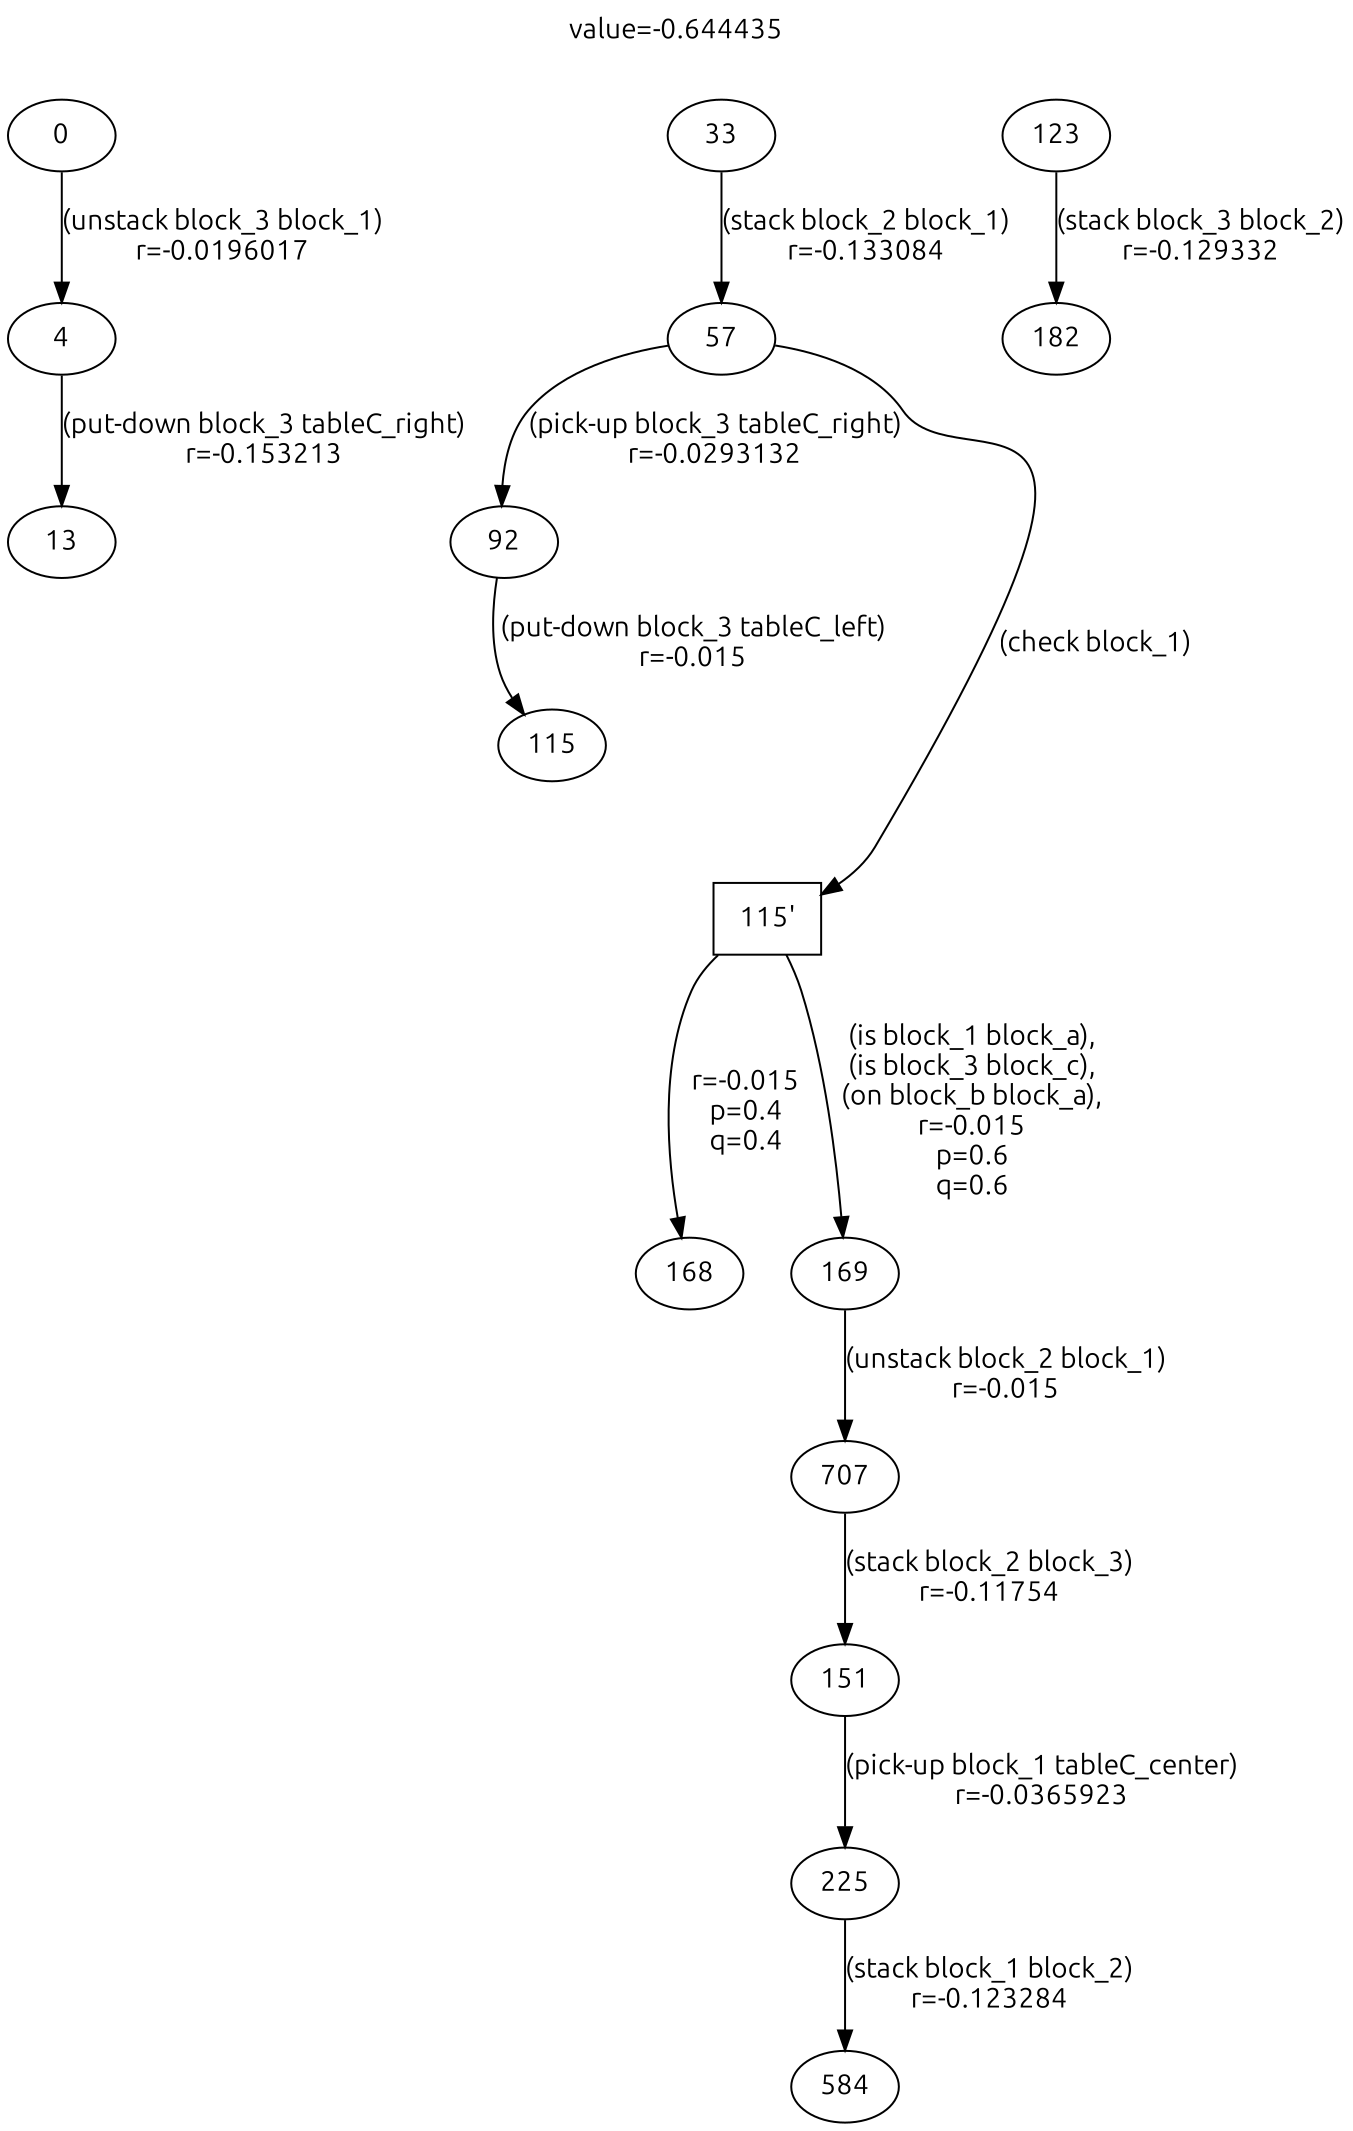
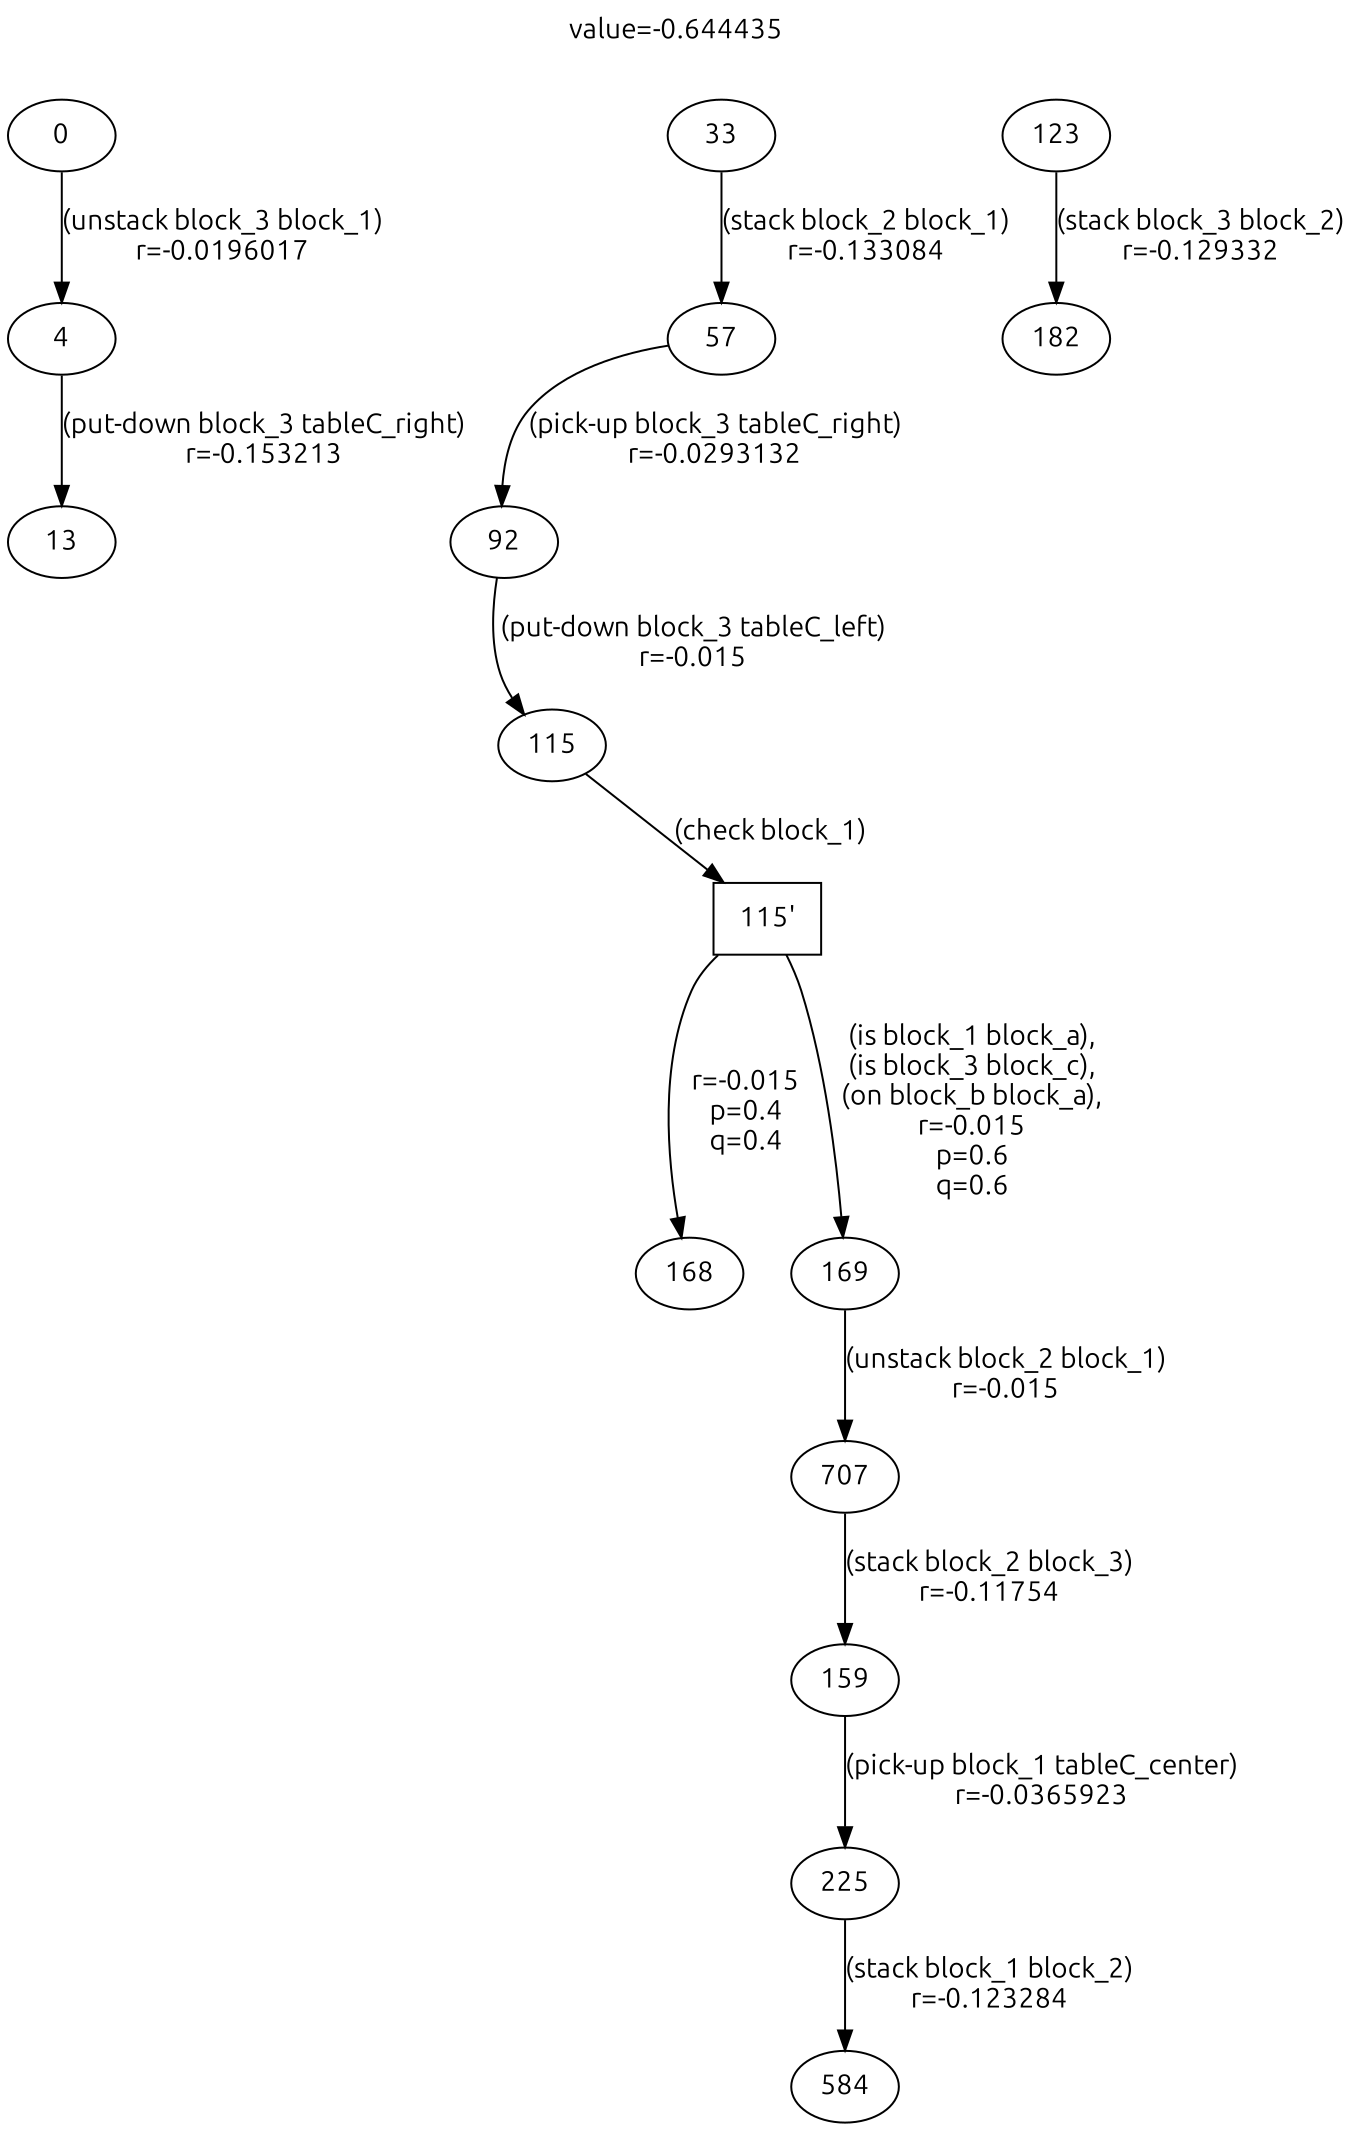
(1022, 555) -> (647, 822)
(845, 1680) -> (845, 1680)
